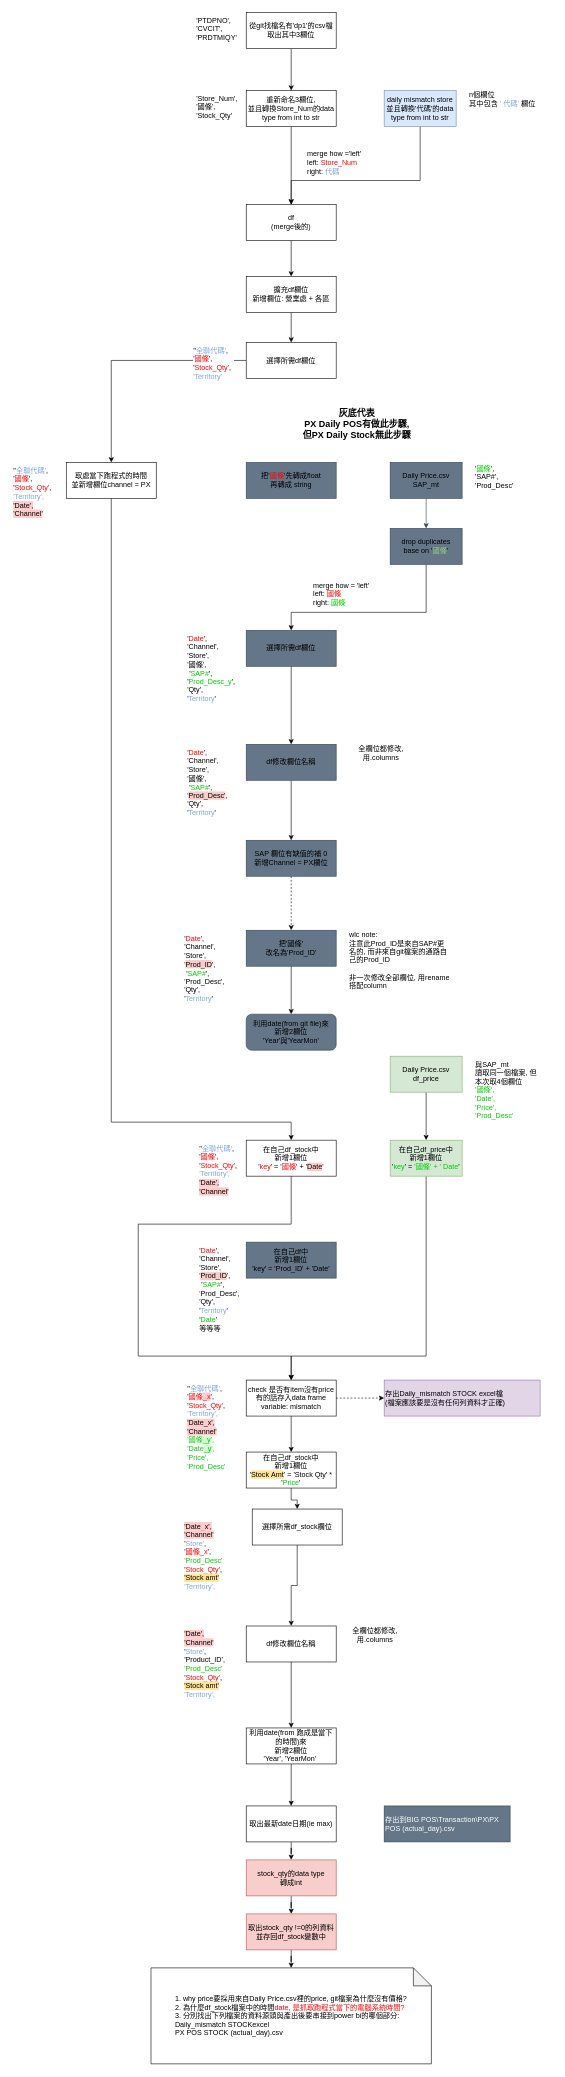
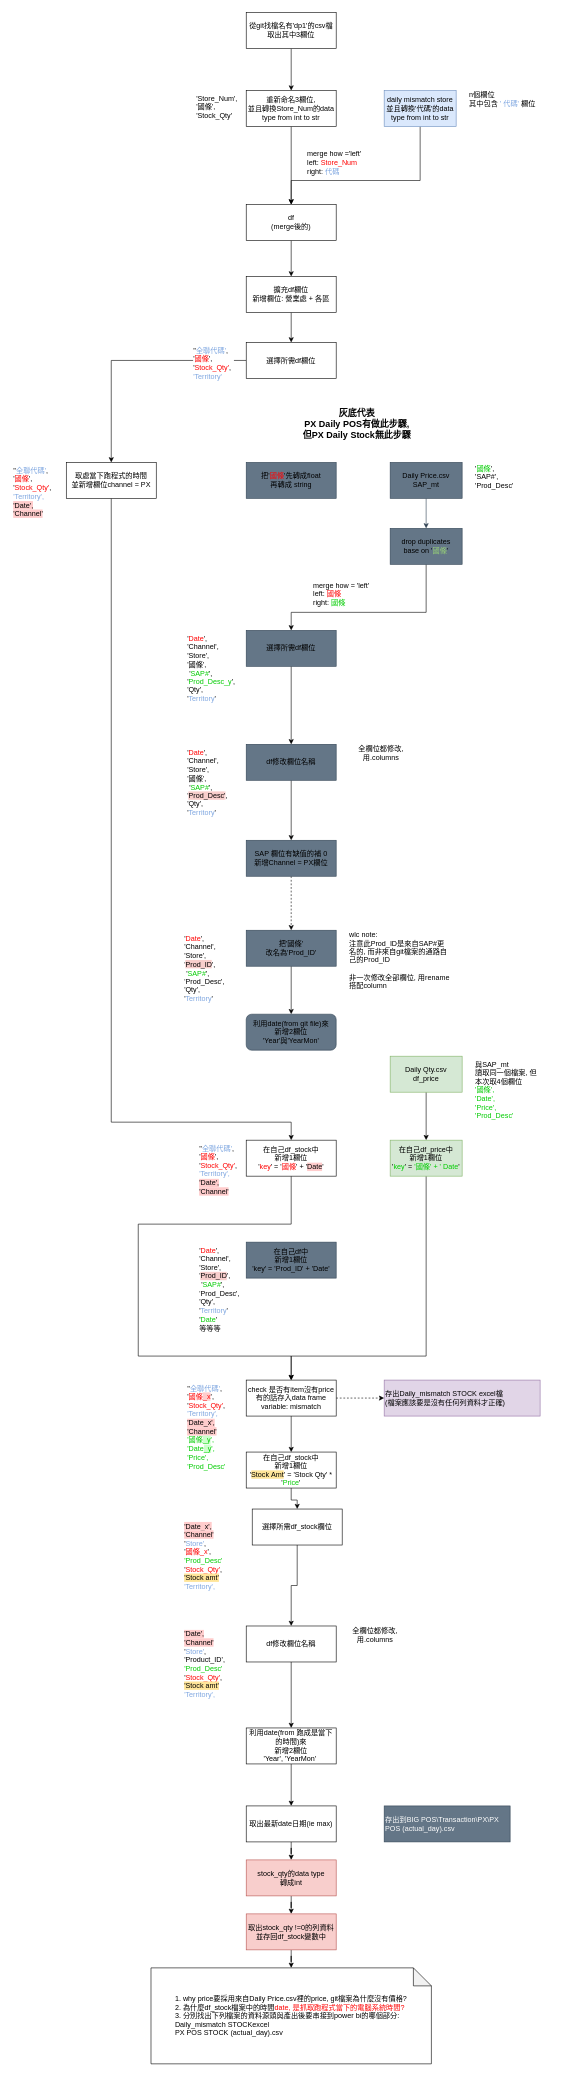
(213, 39) -> none
(426, 1074) -> (426, 1074)
